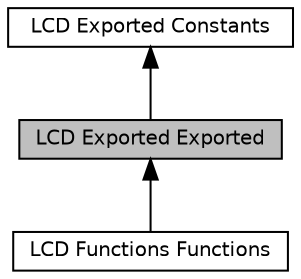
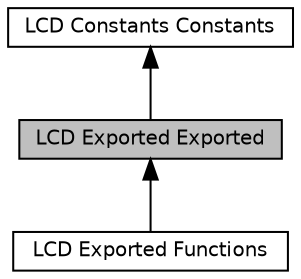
(151, 27) -> (151, 27)
(151, 251) -> (151, 251)
